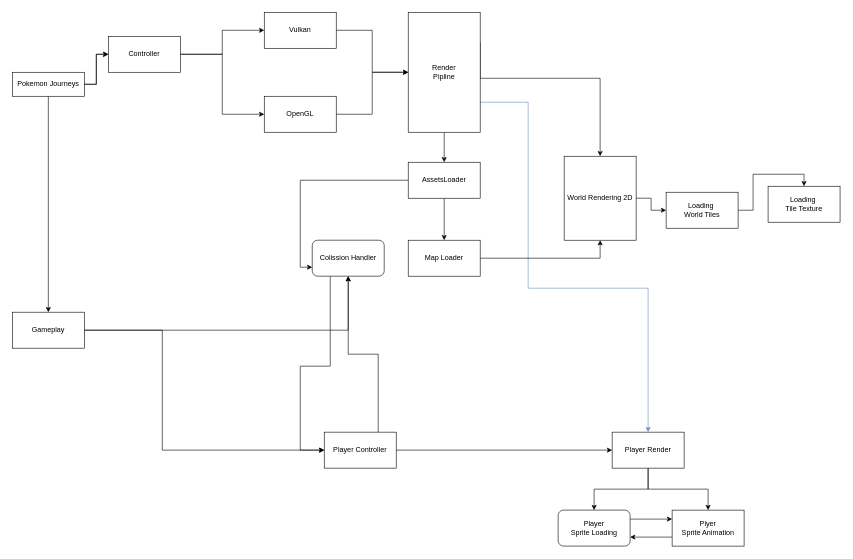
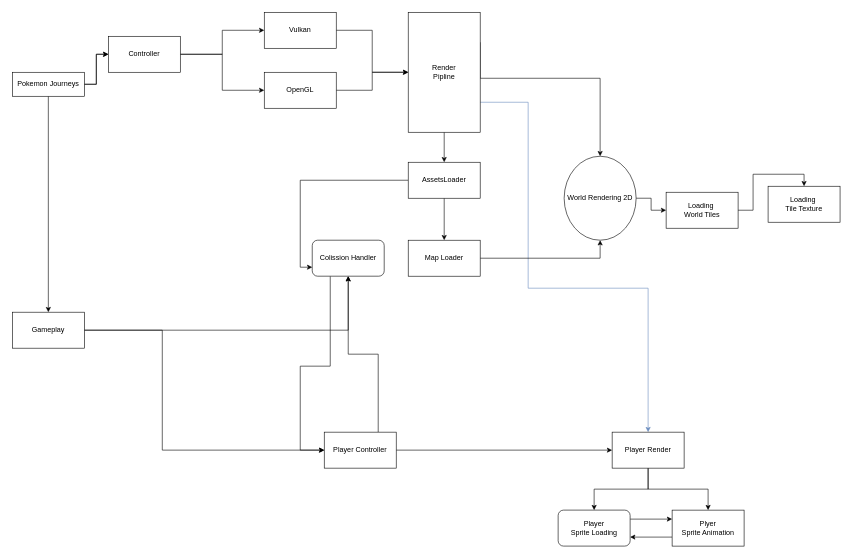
(300, 114) -> (300, 90)
(600, 198) -> (600, 198)
